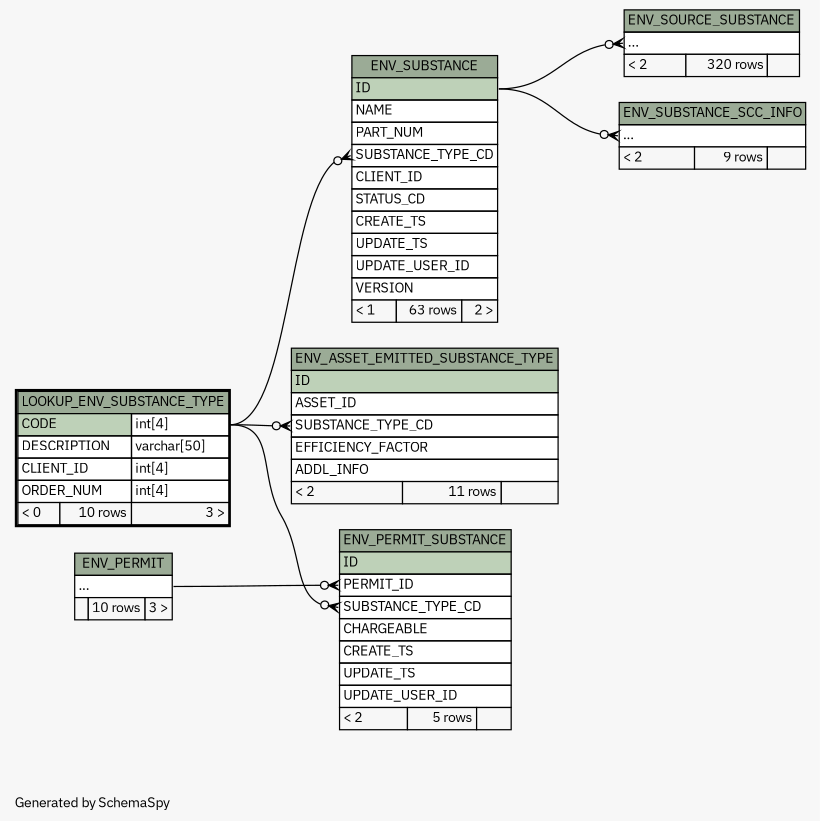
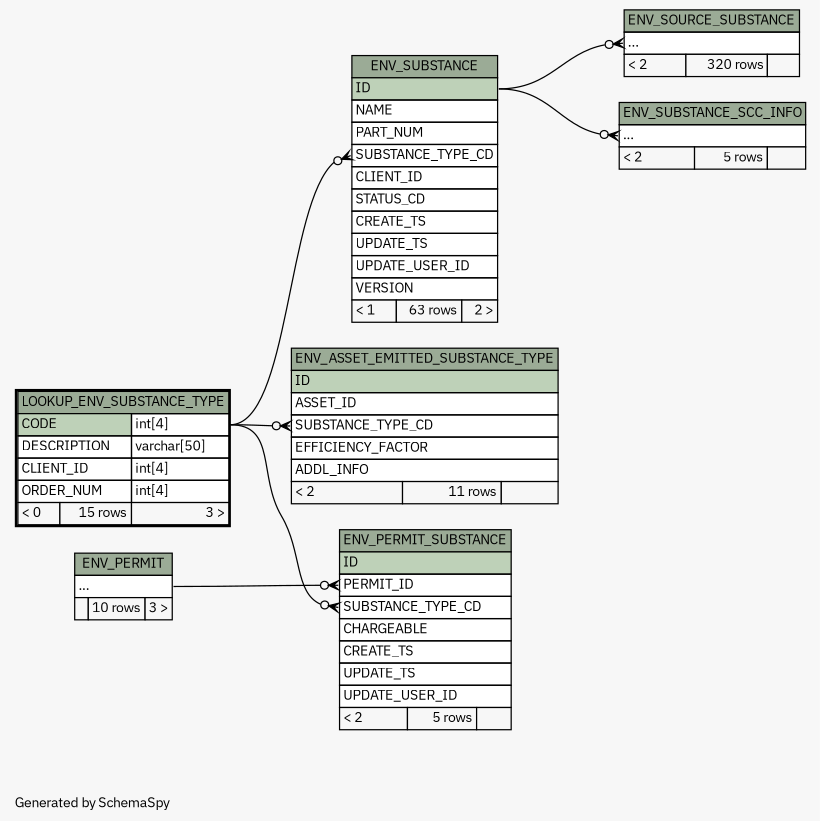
(743, 157) -> (743, 157)
(103, 513) -> (103, 513)
